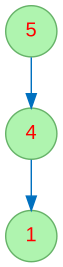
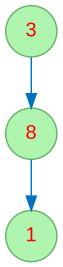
(31, 31) -> (31, 31)
(31, 134) -> (31, 134)
